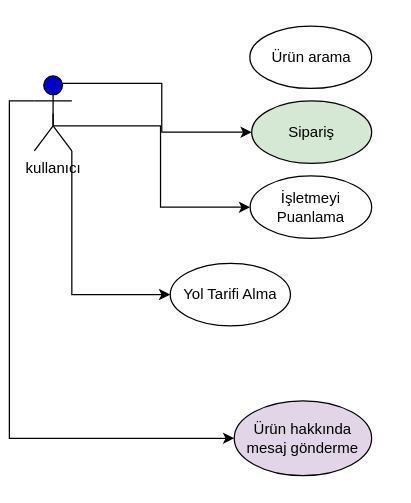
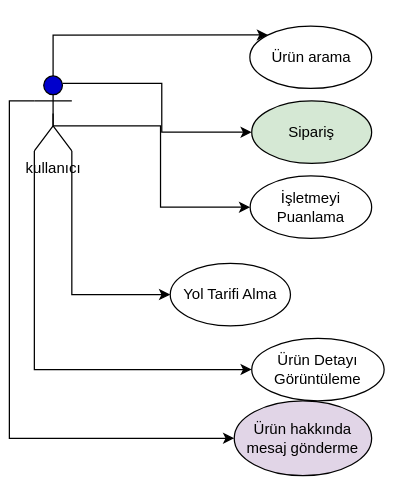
none -> (136, 35)
none -> (34, 364)
none -> (318, 369)
